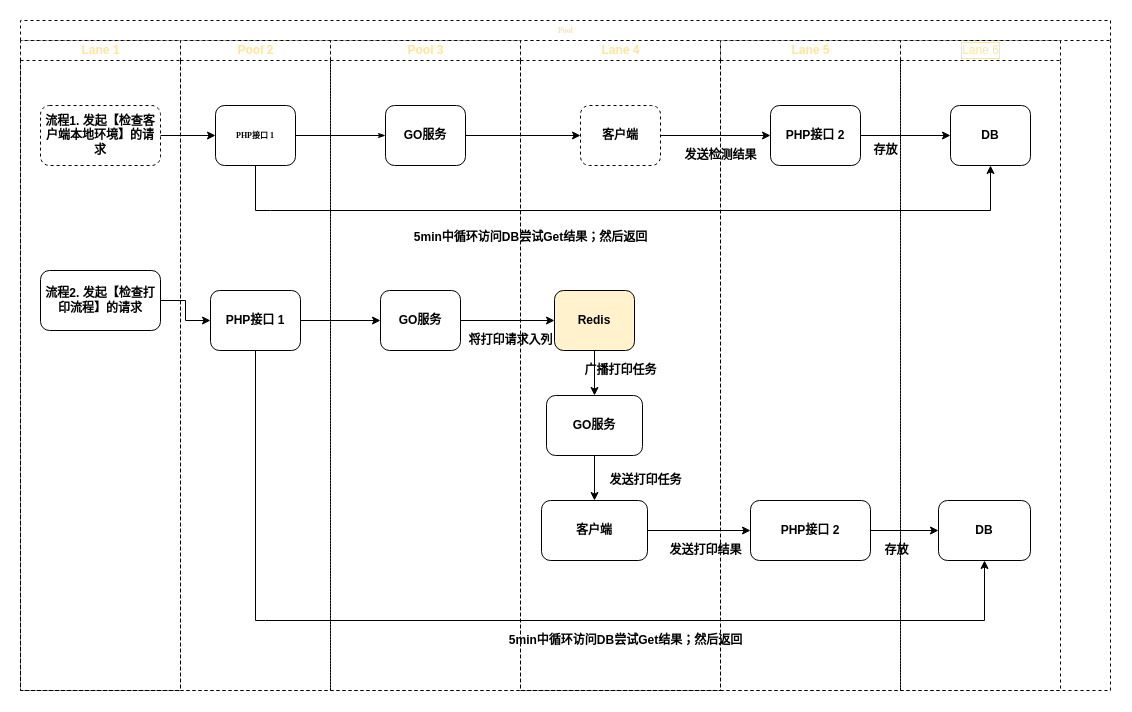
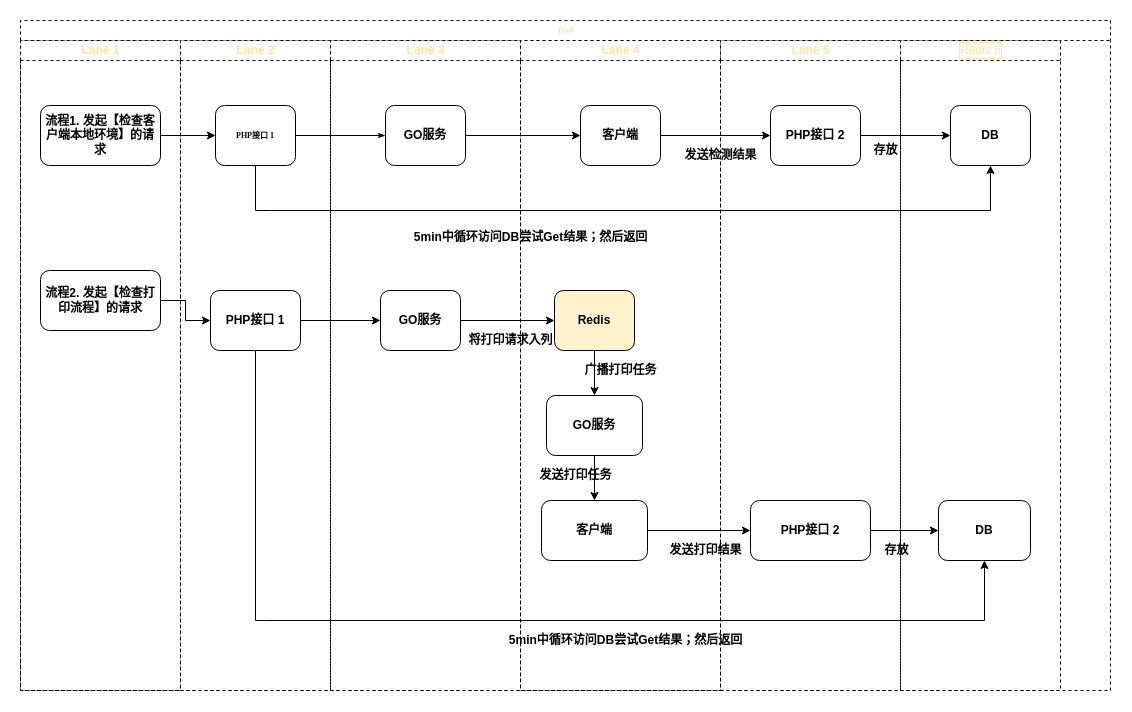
(256, 51) -> (256, 51)
(426, 51) -> (426, 51)
(981, 51) -> (981, 51)
(101, 136) -> (101, 136)
(621, 136) -> (621, 136)
(646, 481) -> (576, 476)
